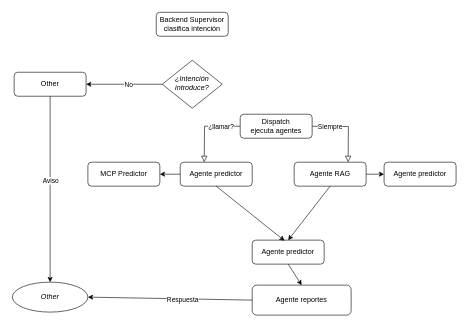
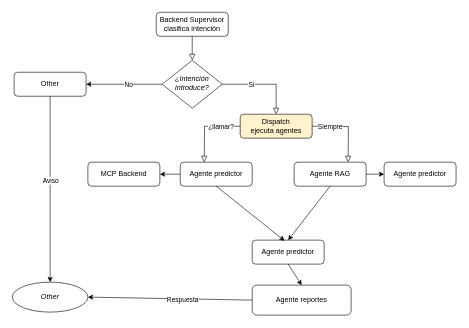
none -> (192, 45)
none -> (260, 84)
(276, 126) -> (276, 126)
(124, 174) -> (124, 174)
